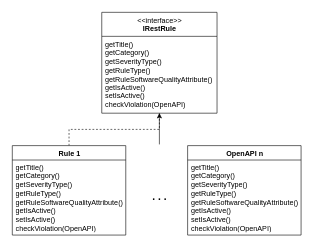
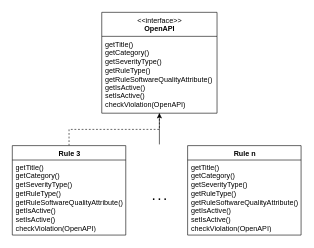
(160, 25) -> (160, 25)
(70, 154) -> (70, 154)
(245, 154) -> (245, 154)
